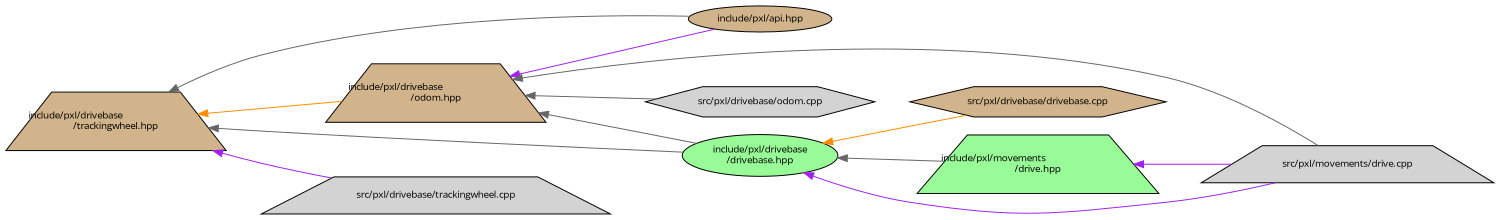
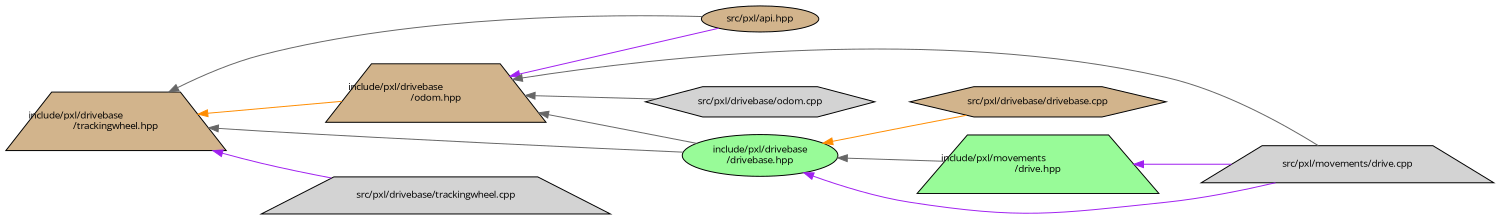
(760, 19) -> (760, 19)
